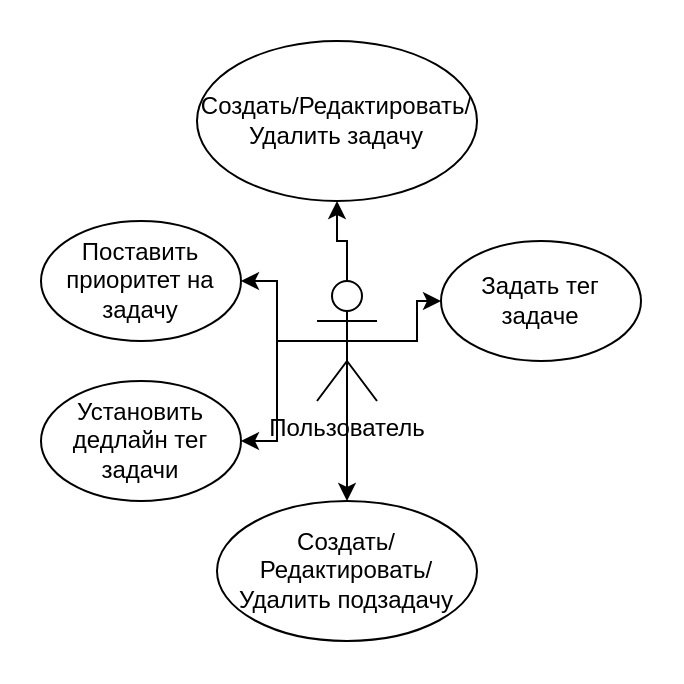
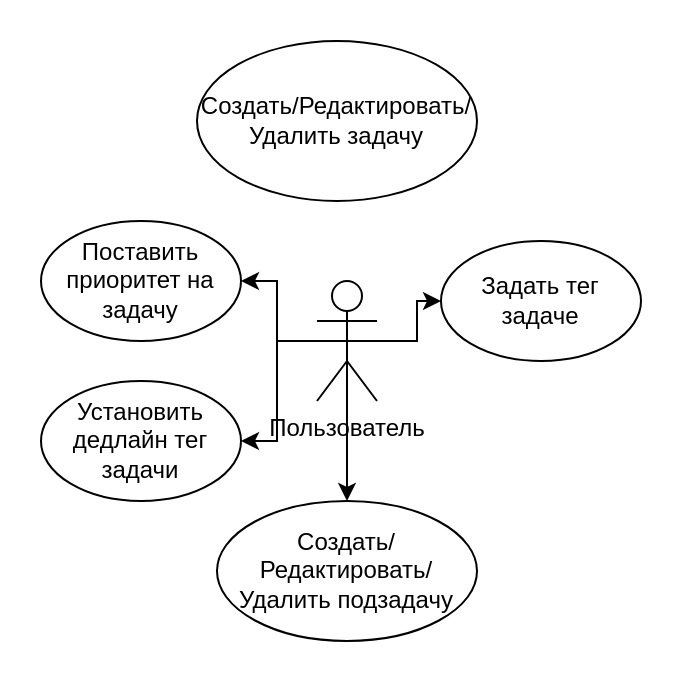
(347, 243) -> none
